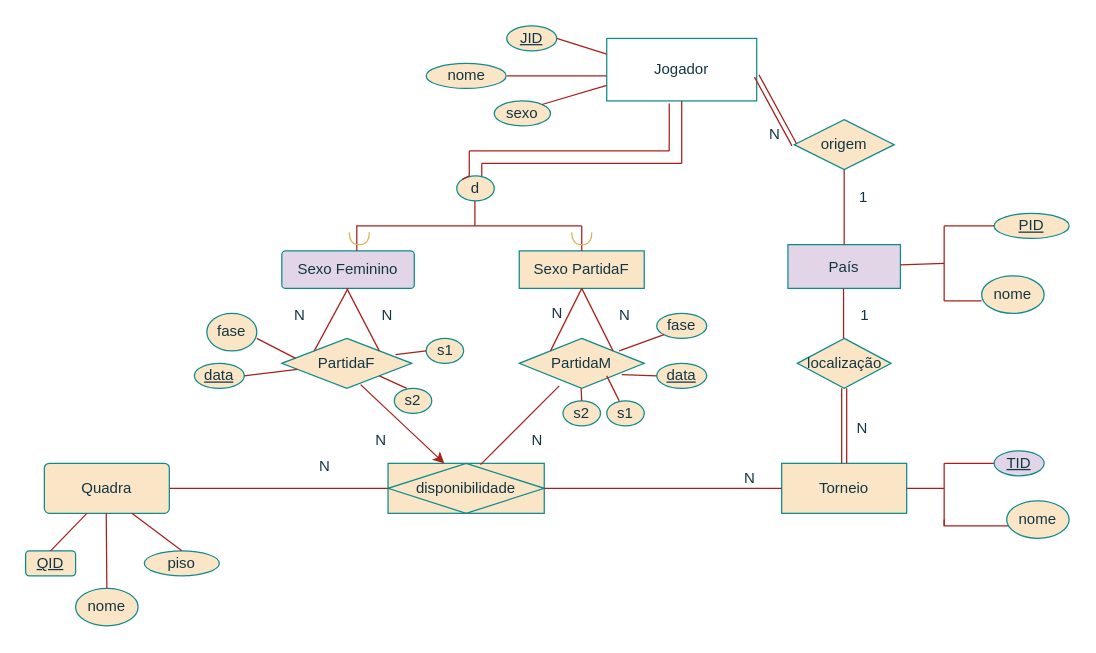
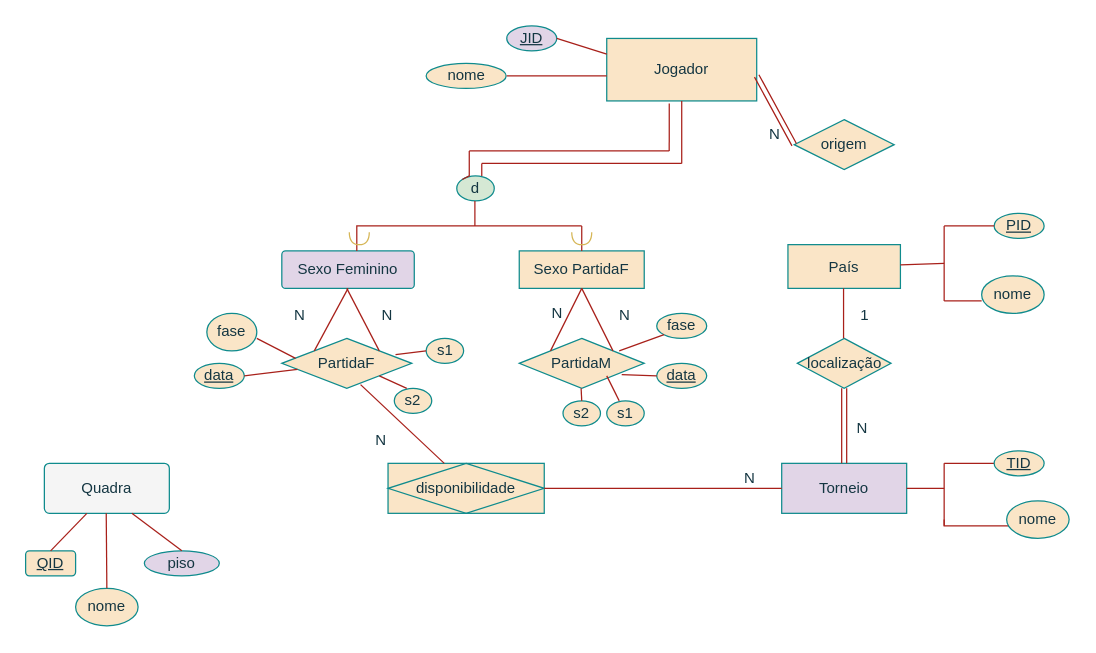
(532, 38) -> (532, 38)
(682, 69) -> (682, 69)
(574, 95) -> none
(523, 113) -> none
(476, 188) -> (476, 188)
(844, 206) -> none
(1032, 226) -> (1019, 226)
(844, 266) -> (844, 266)
(520, 425) -> none
(437, 456) -> (439, 458)
(1019, 463) -> (1019, 463)
(107, 488) -> (107, 488)
(278, 488) -> none
(844, 488) -> (844, 488)
(182, 563) -> (182, 563)
